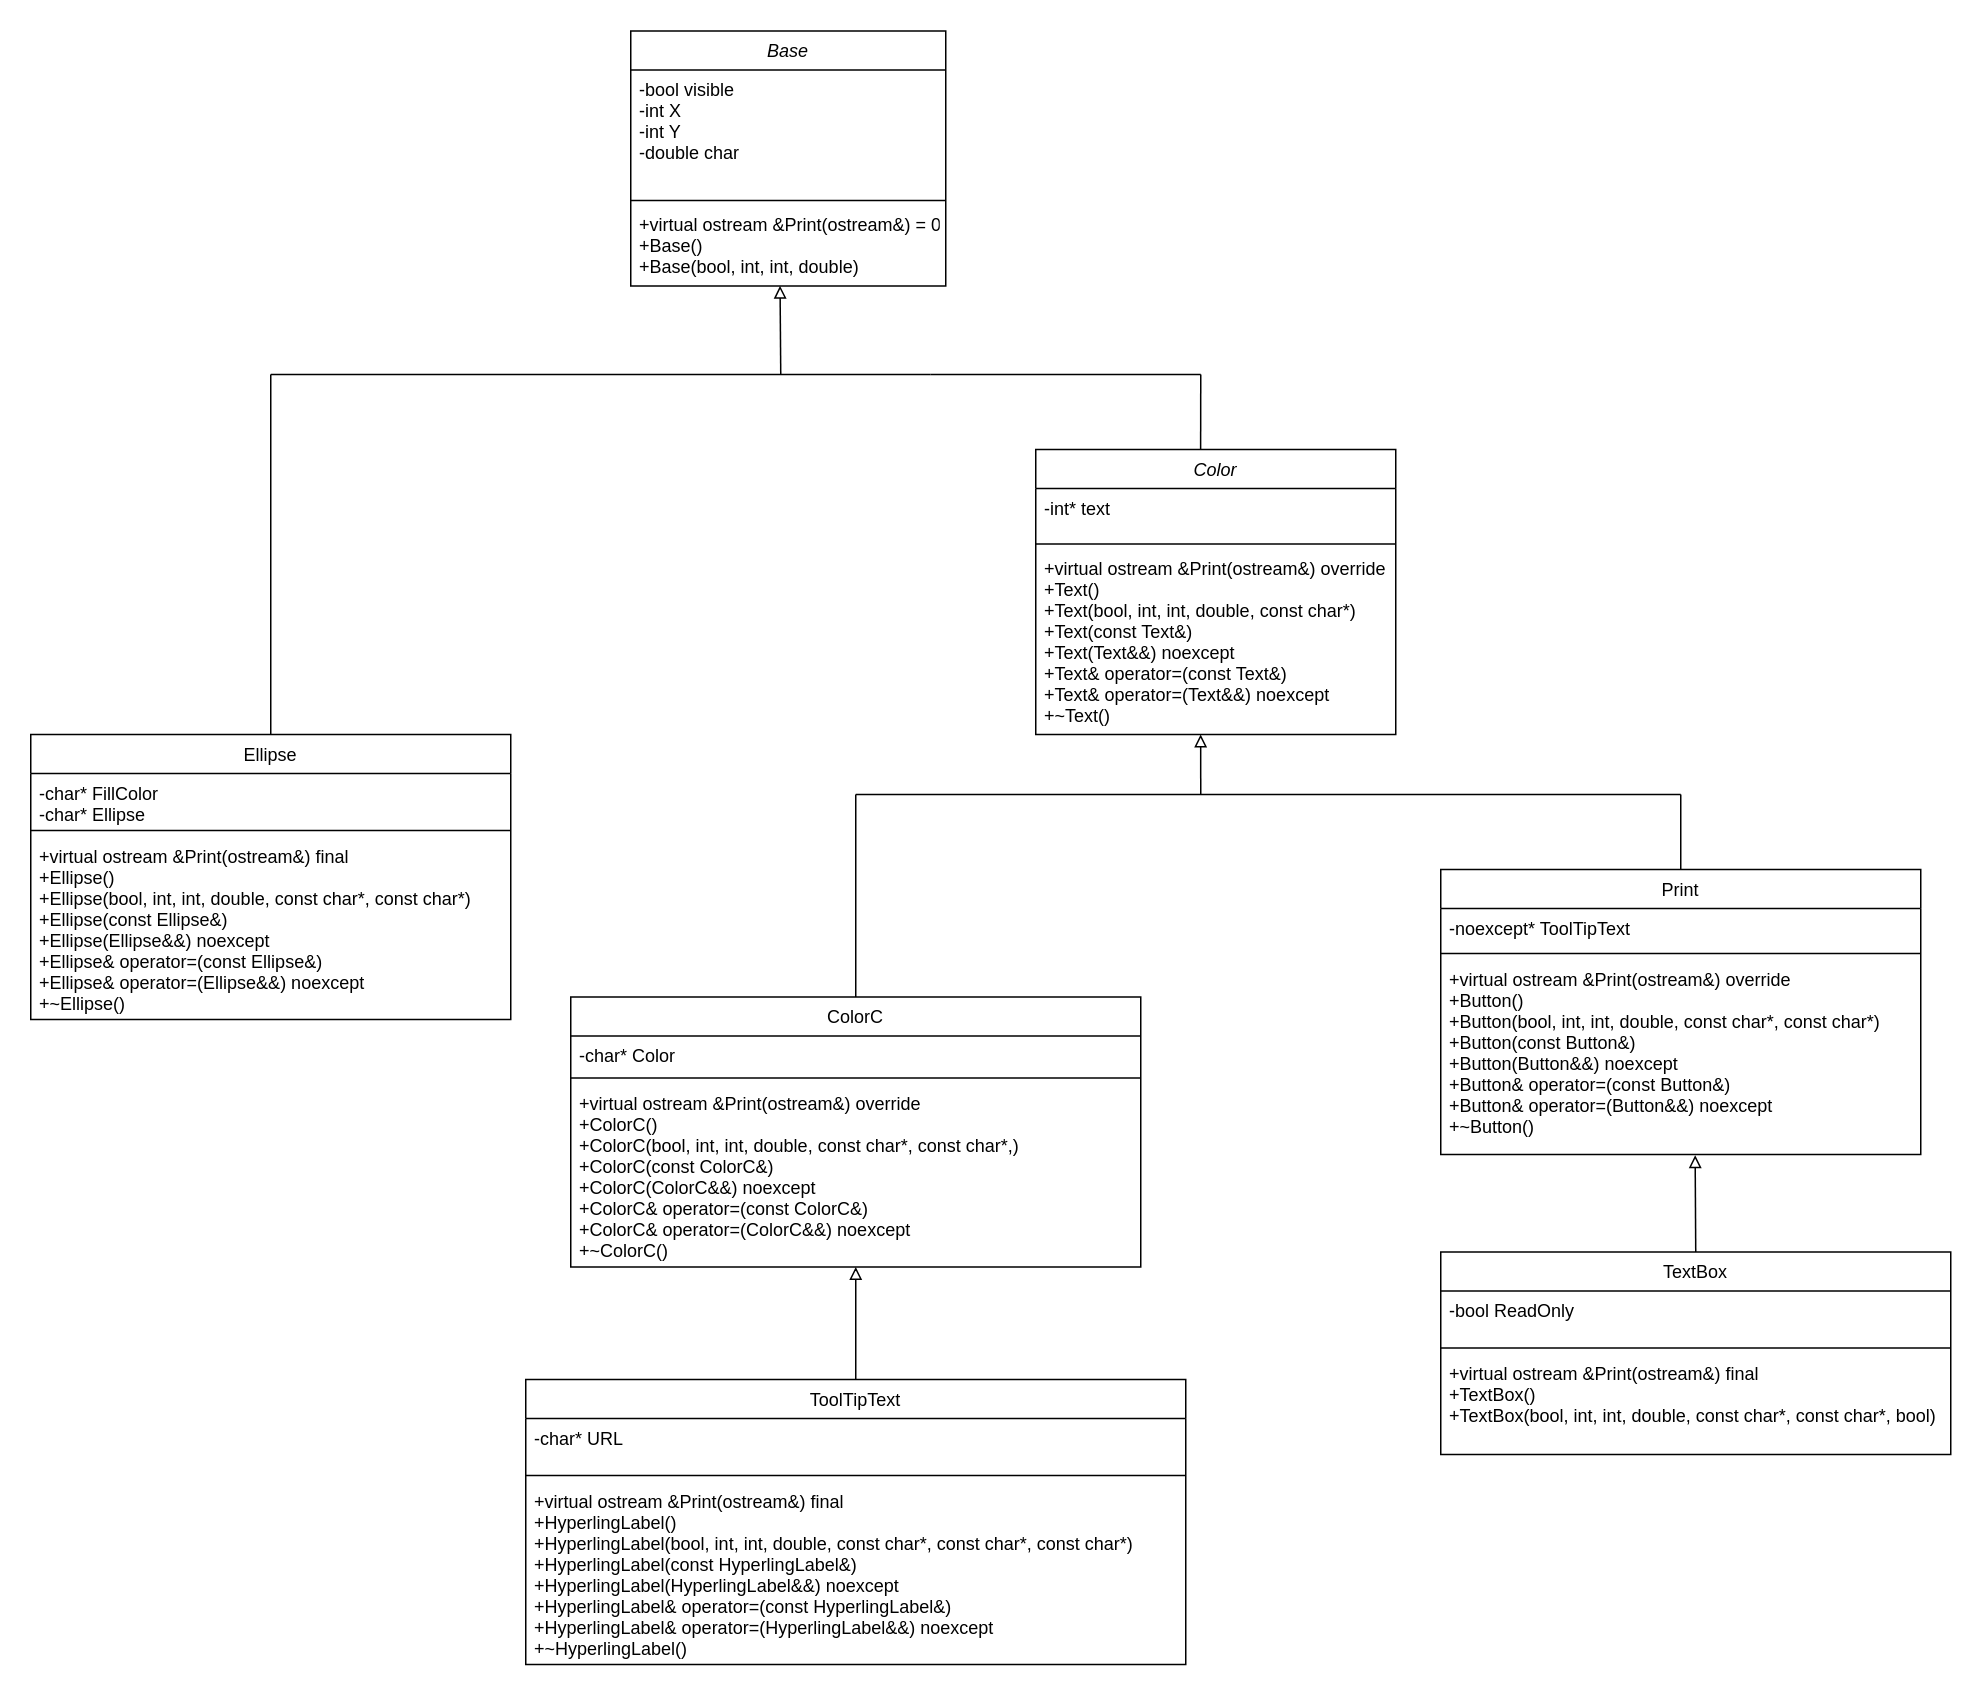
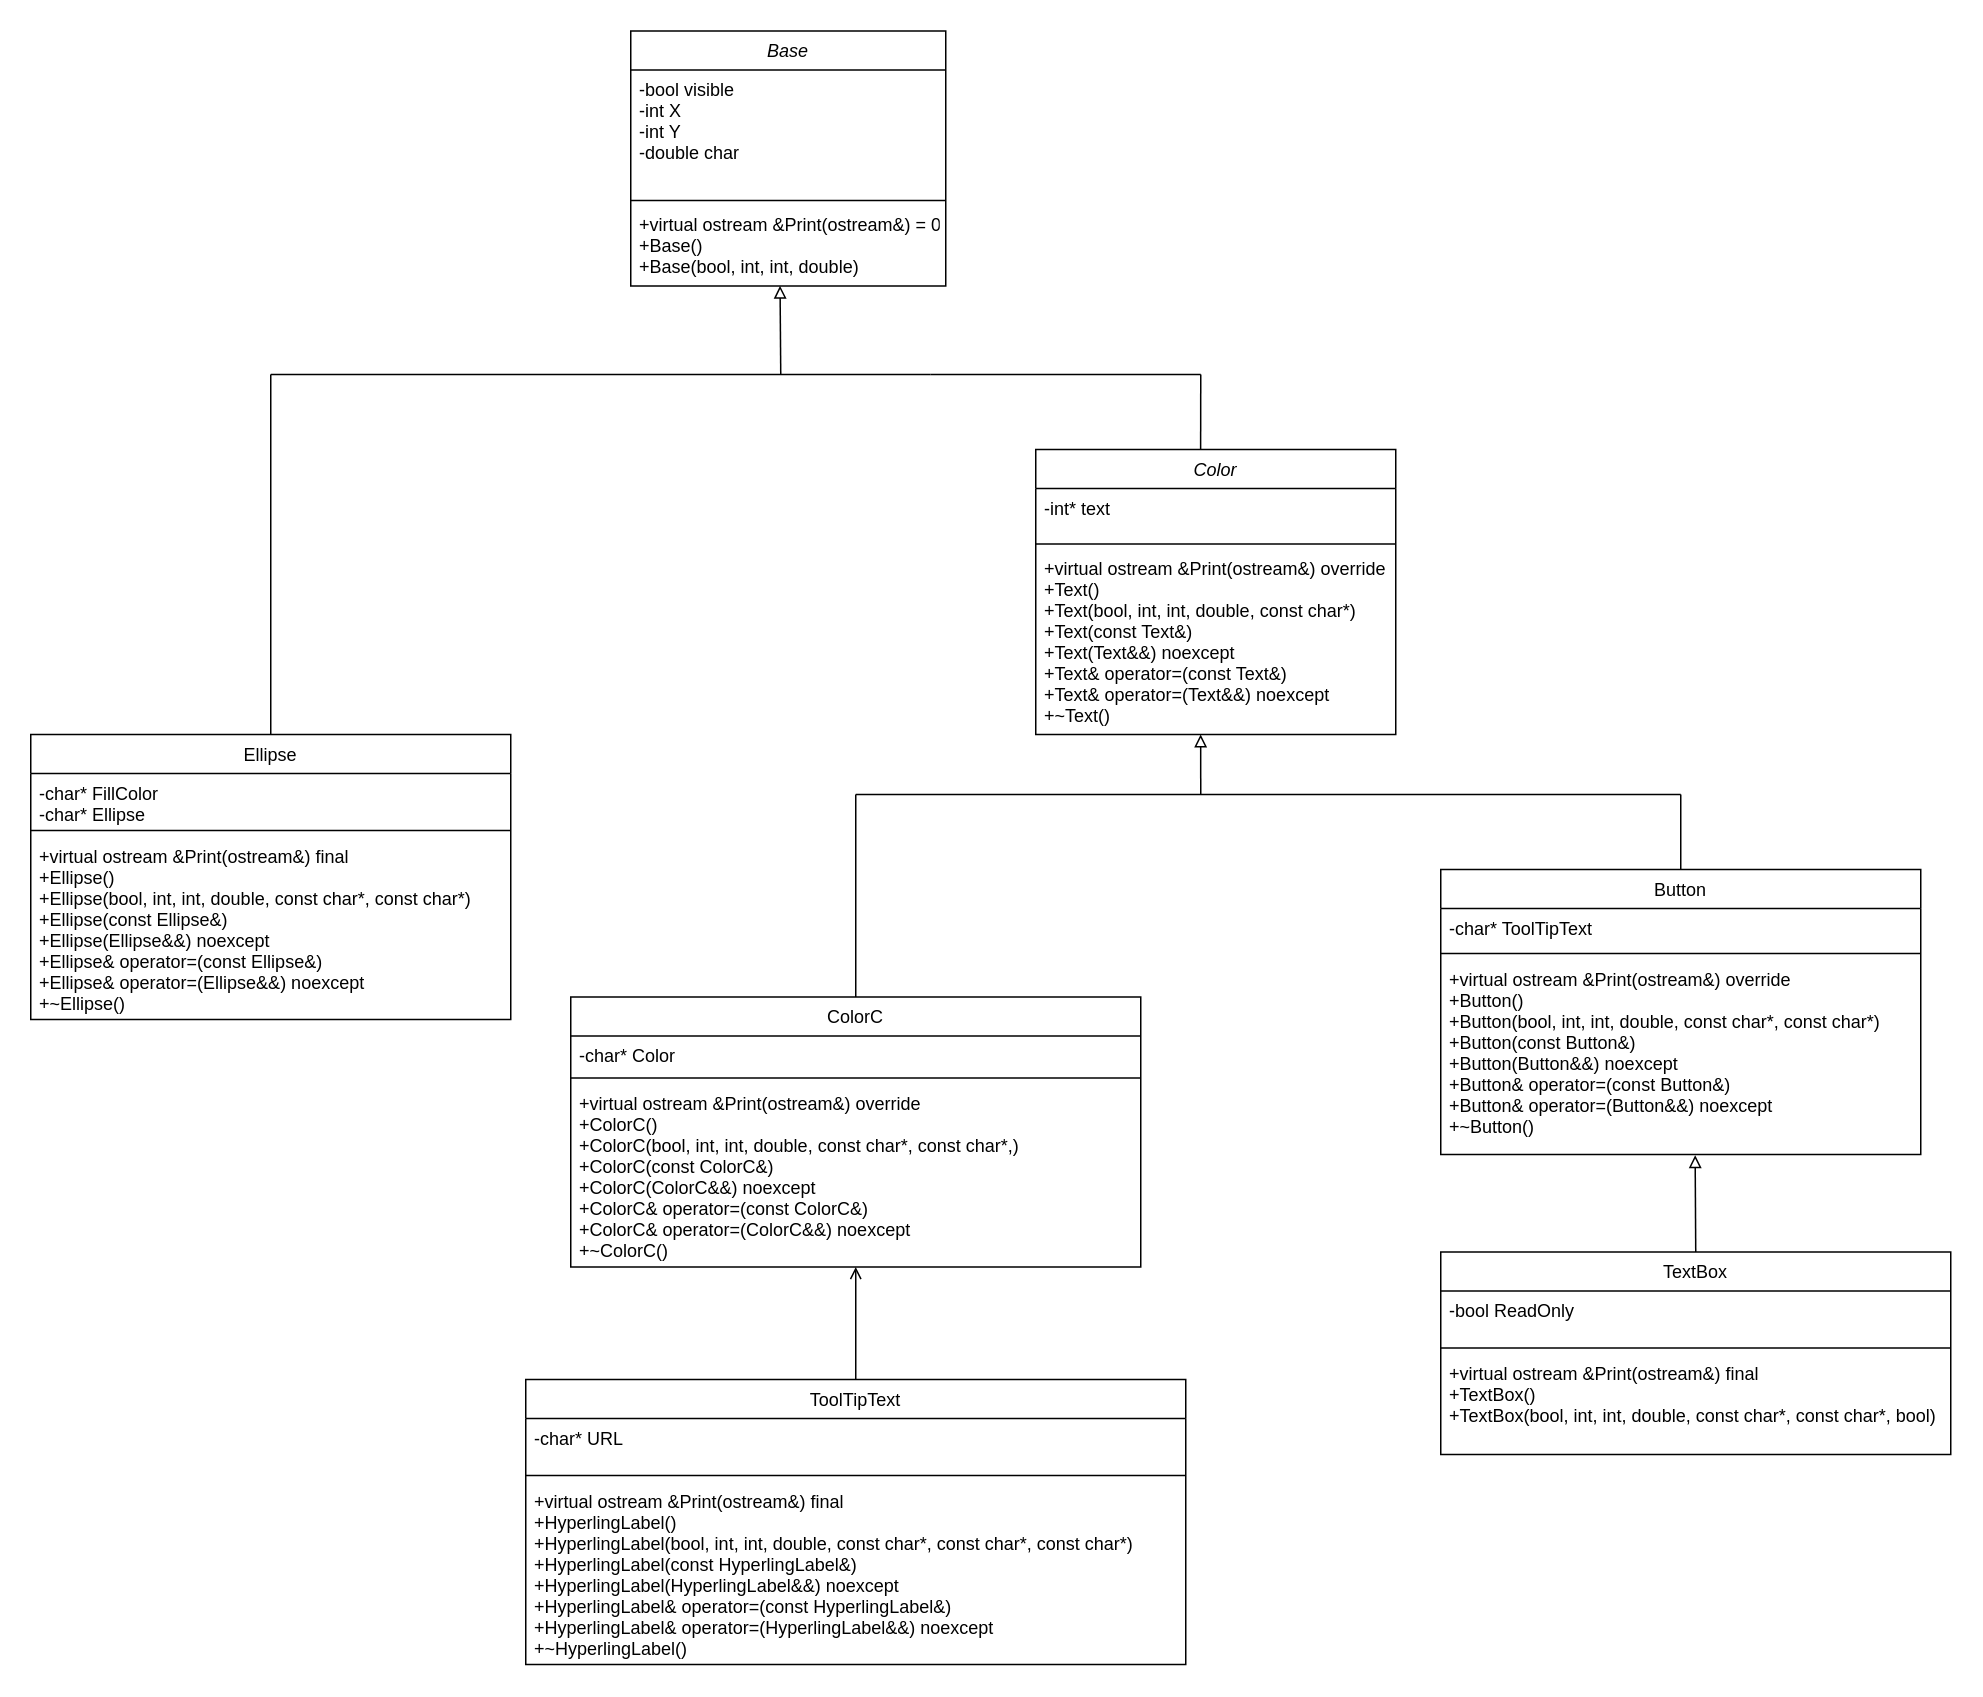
(1680, 890) -> (1680, 890)
(1553, 929) -> (1533, 929)
(856, 1280) -> (856, 1276)
